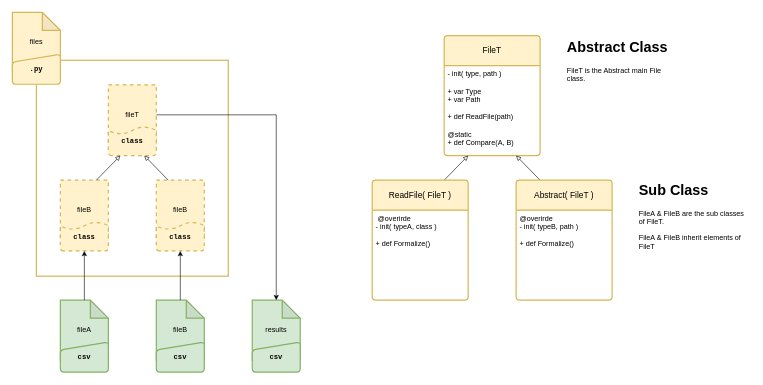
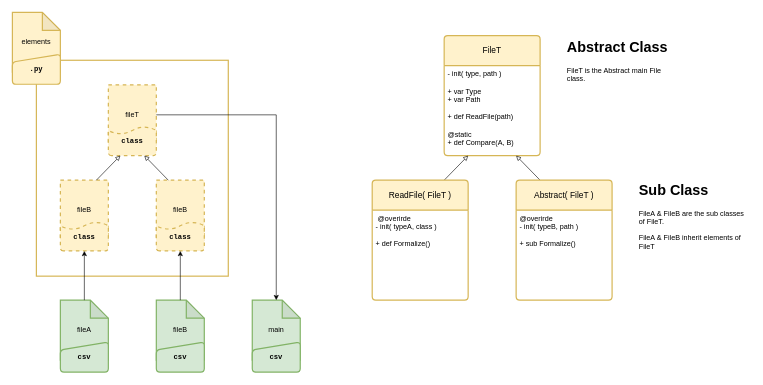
(36, 42) -> (36, 42)
(556, 227) -> (556, 227)
(276, 330) -> (276, 330)
